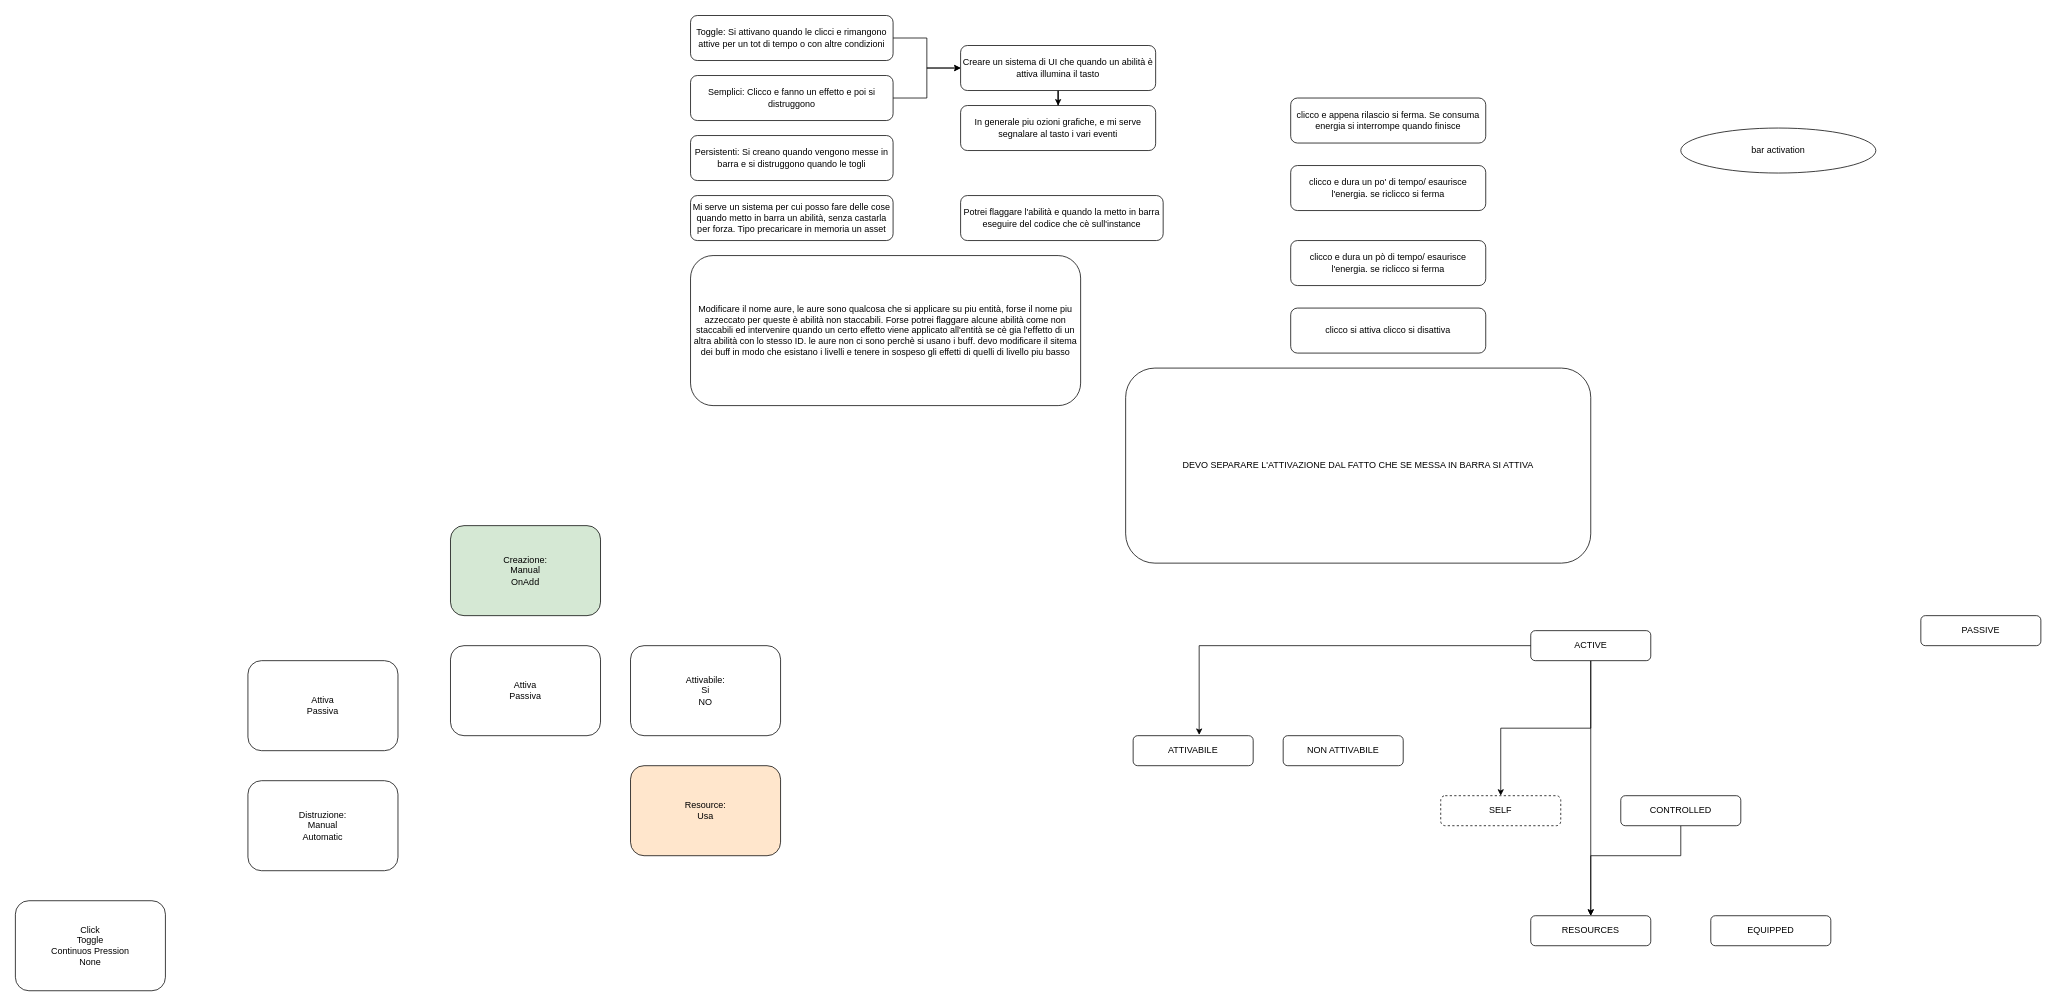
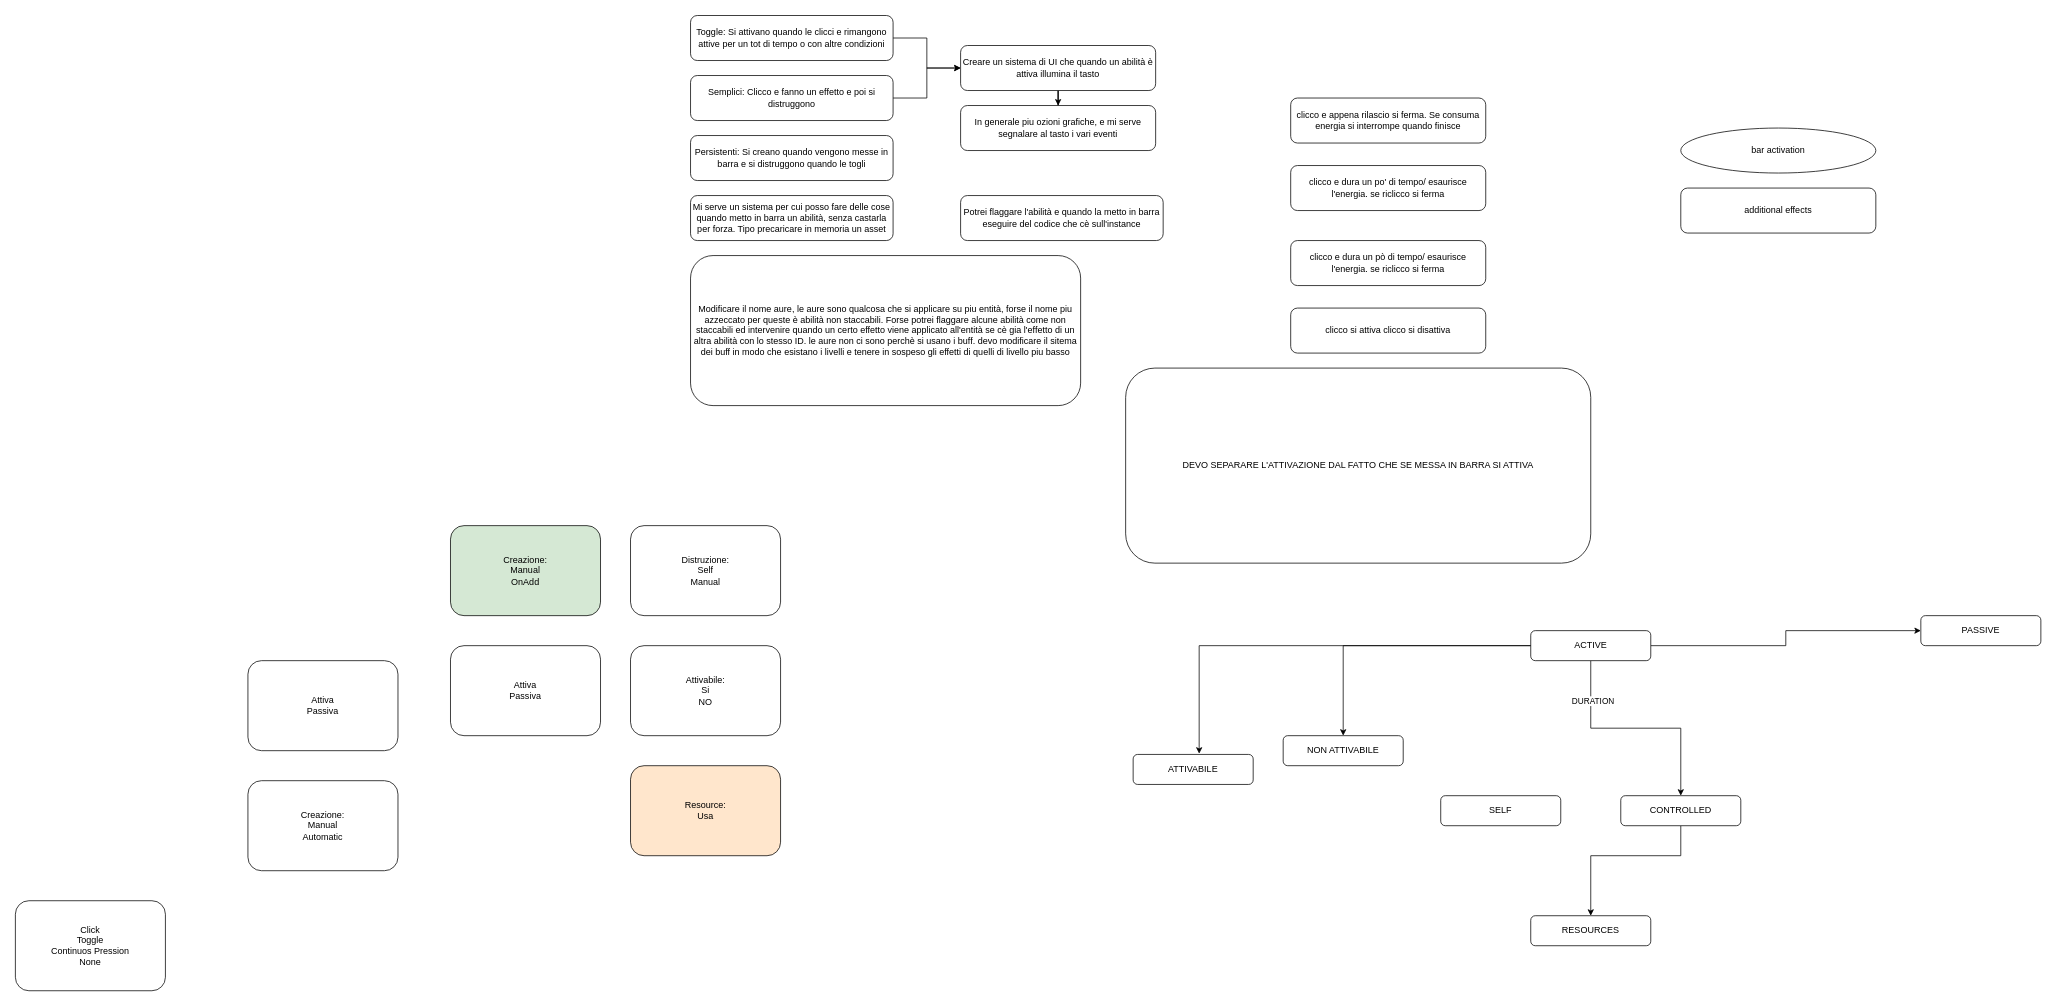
none -> (1778, 210)
none -> (705, 570)
(1513, 728) -> (1785, 640)
none -> (1667, 728)
(1193, 750) -> (1193, 769)
(1590, 790) -> (1343, 688)
(1500, 810) -> (1500, 810)
(323, 825) -> (323, 825)
(1770, 930) -> none
